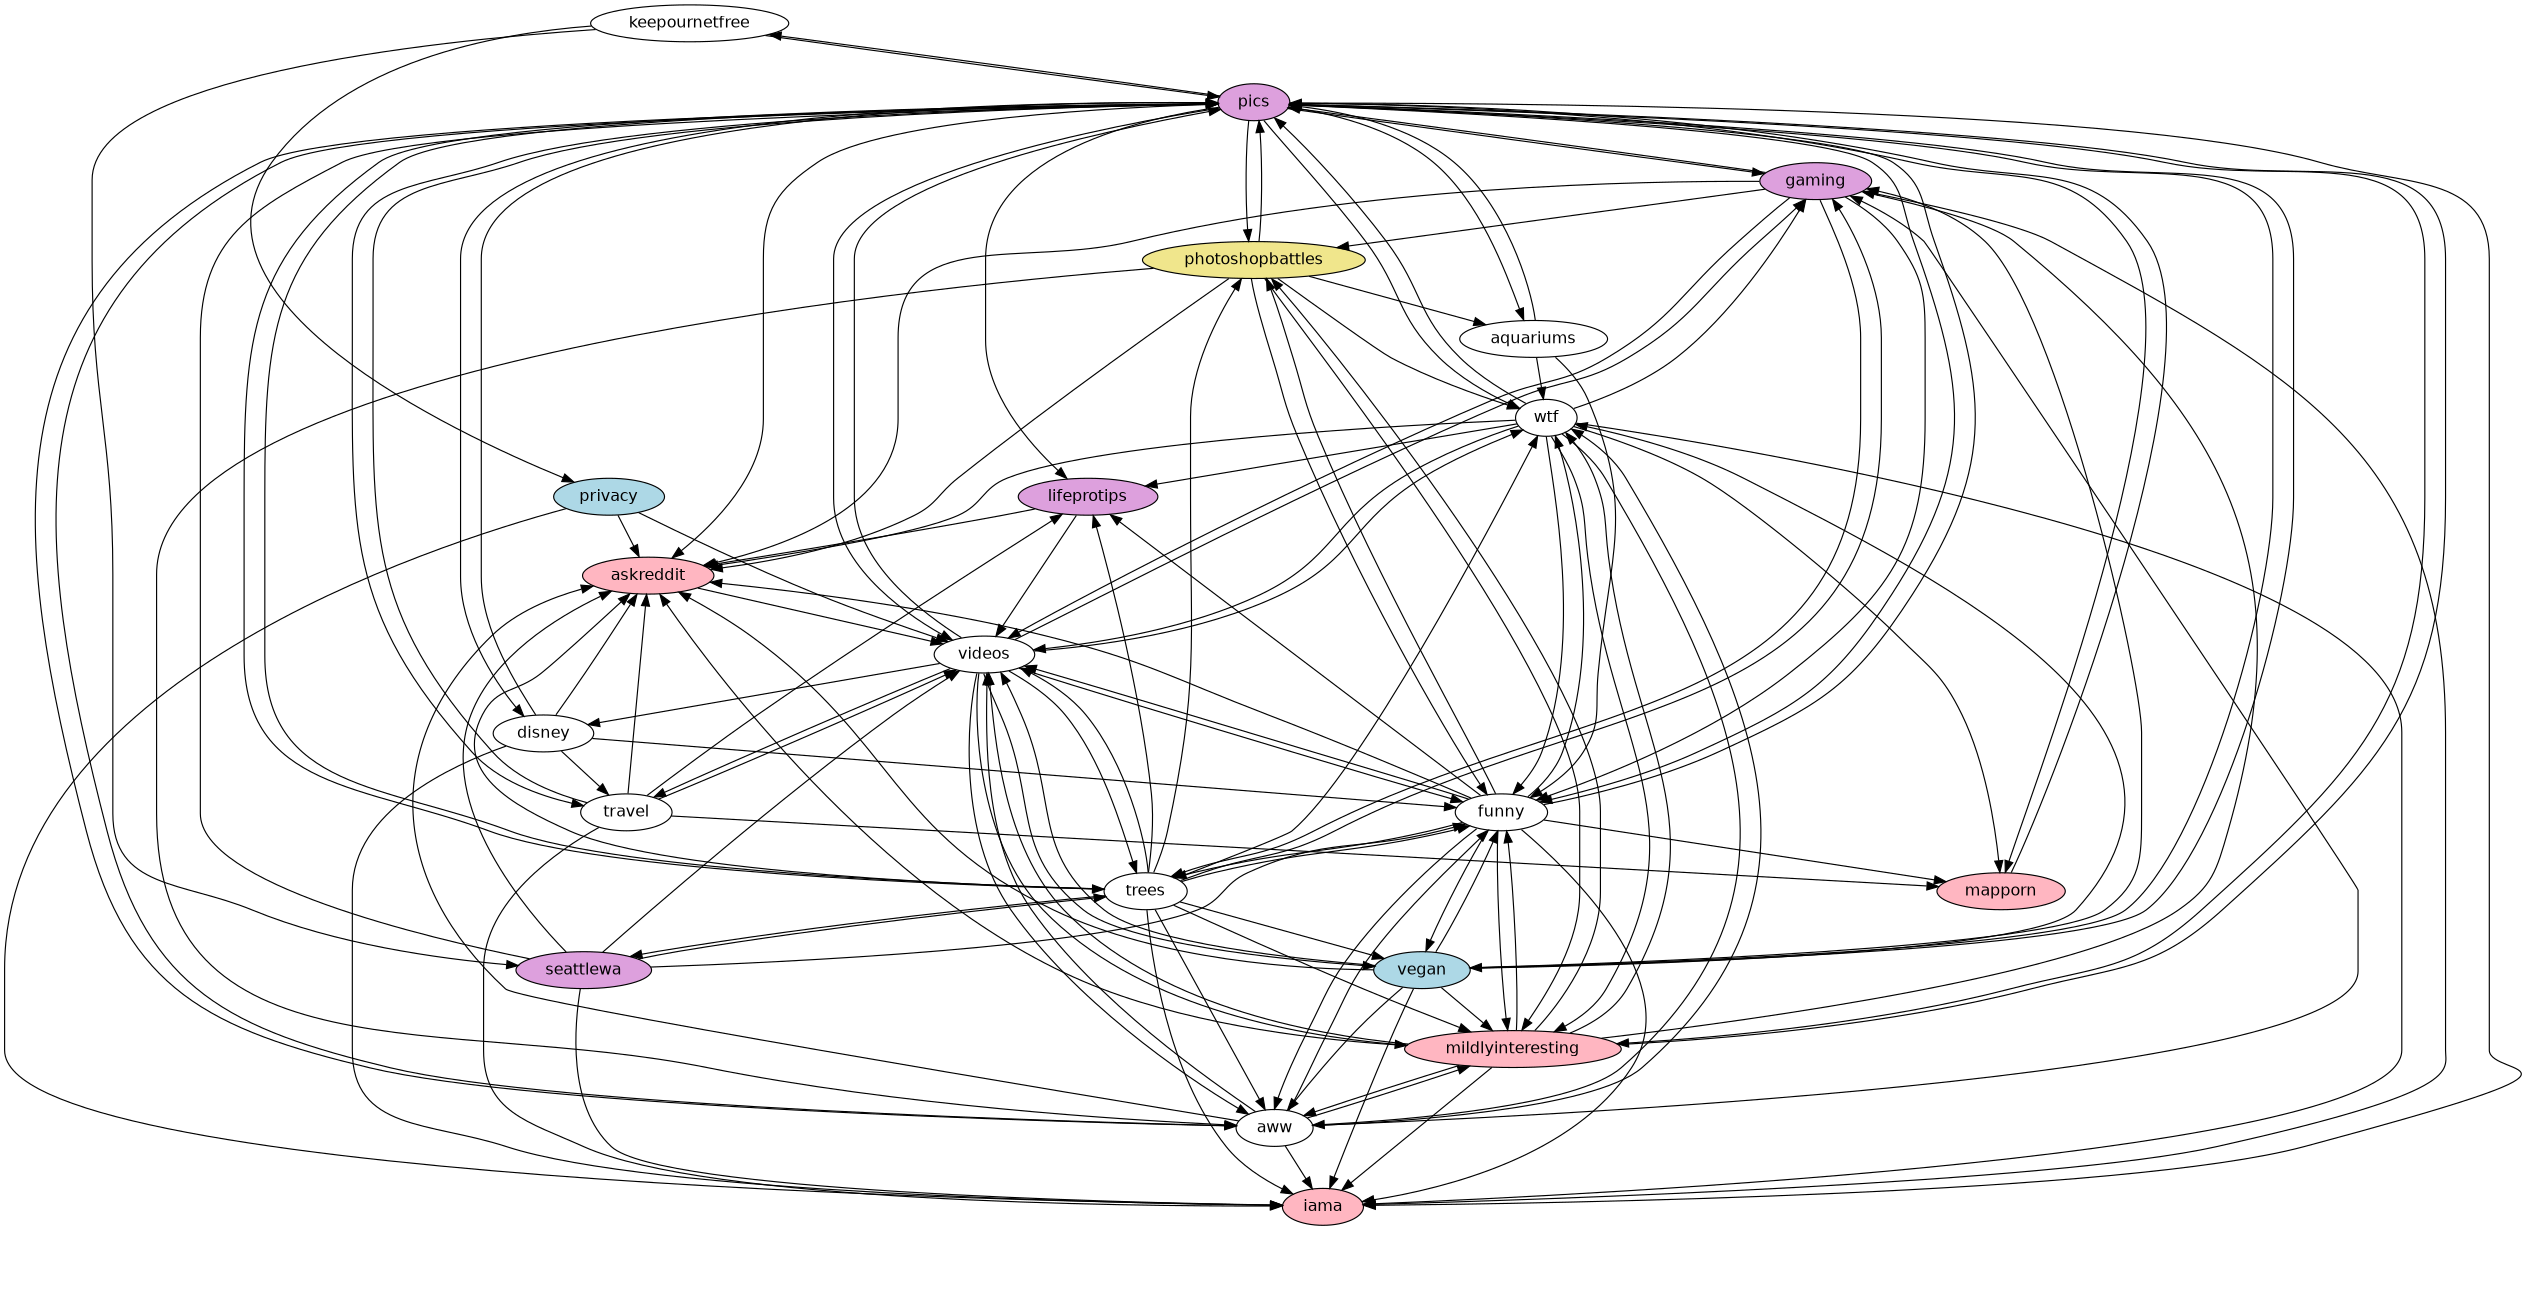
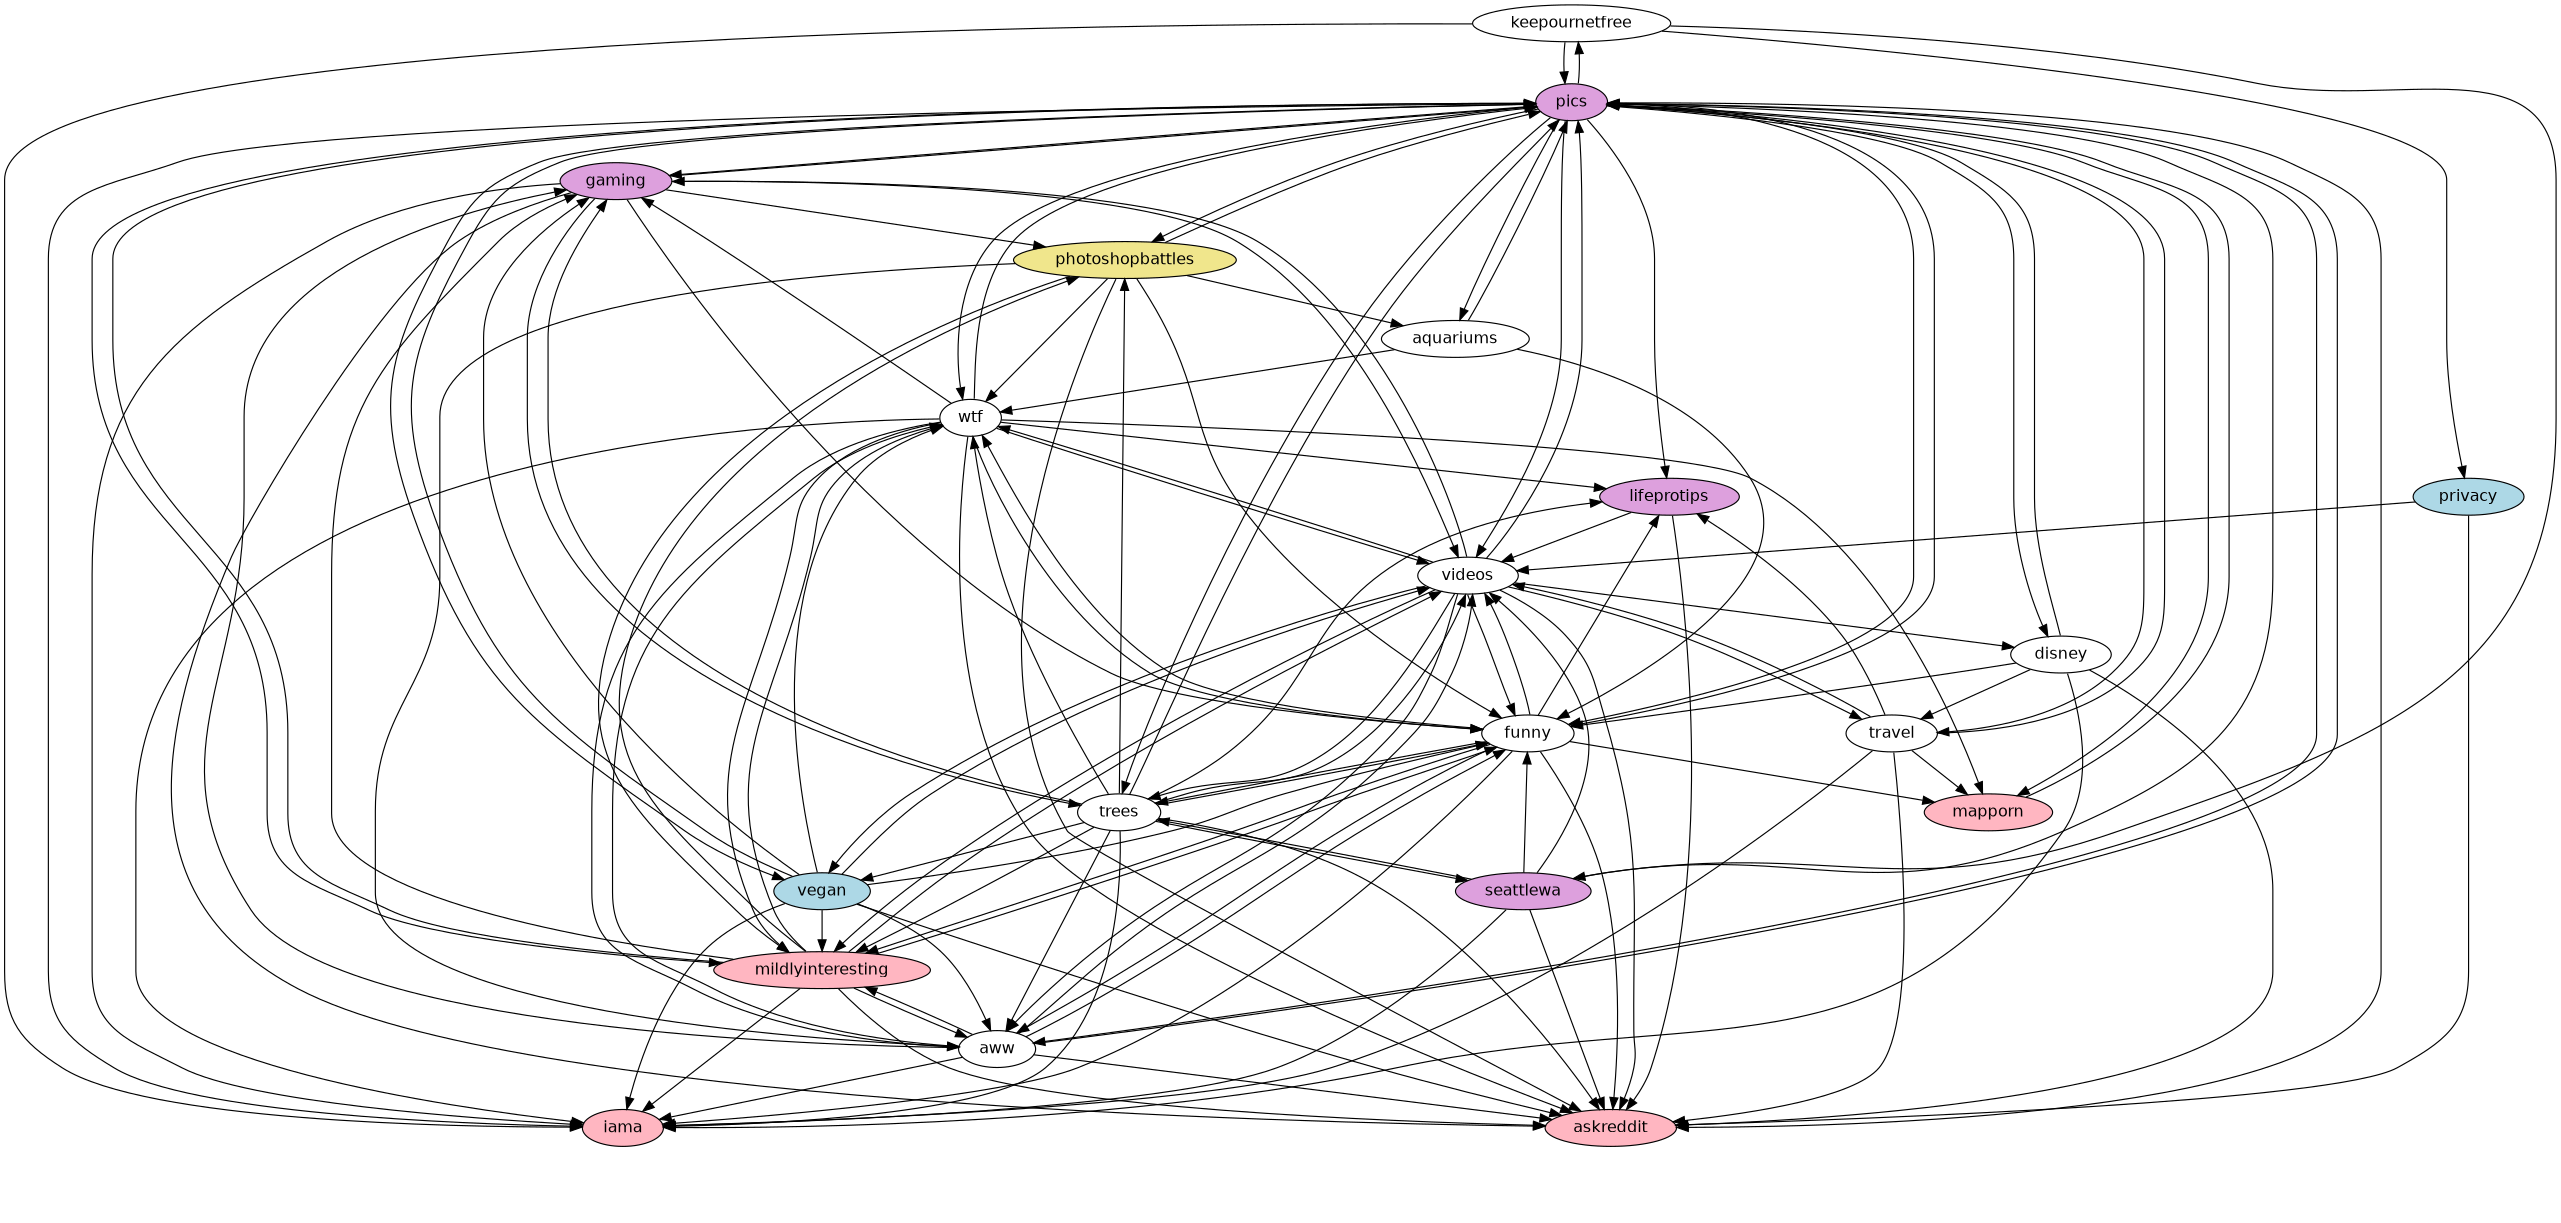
(1369, 548) -> none
(814, 615) -> (1628, 821)
(1457, 884) -> none
(200, 1134) -> (30, 155)
